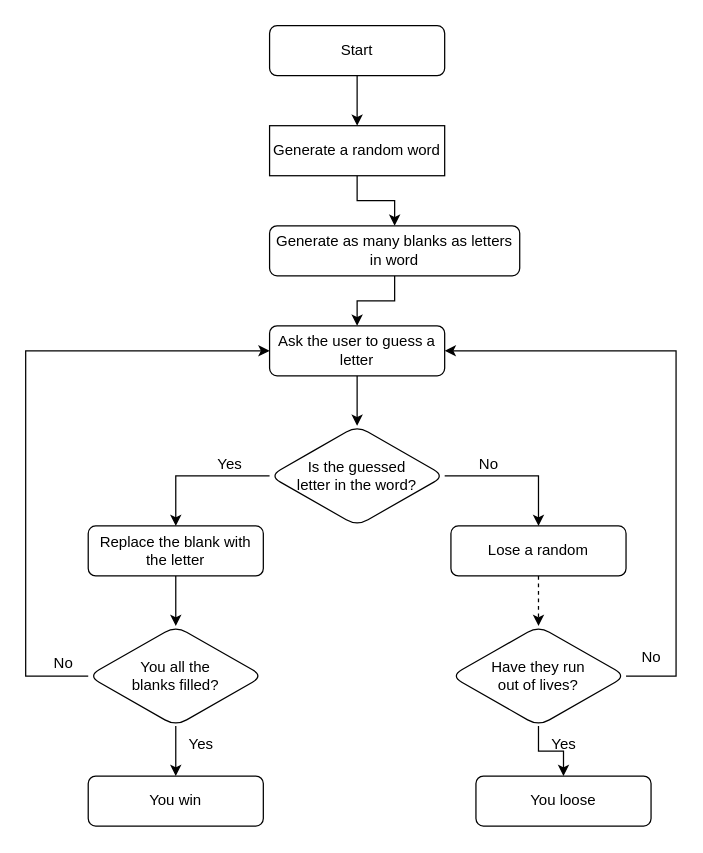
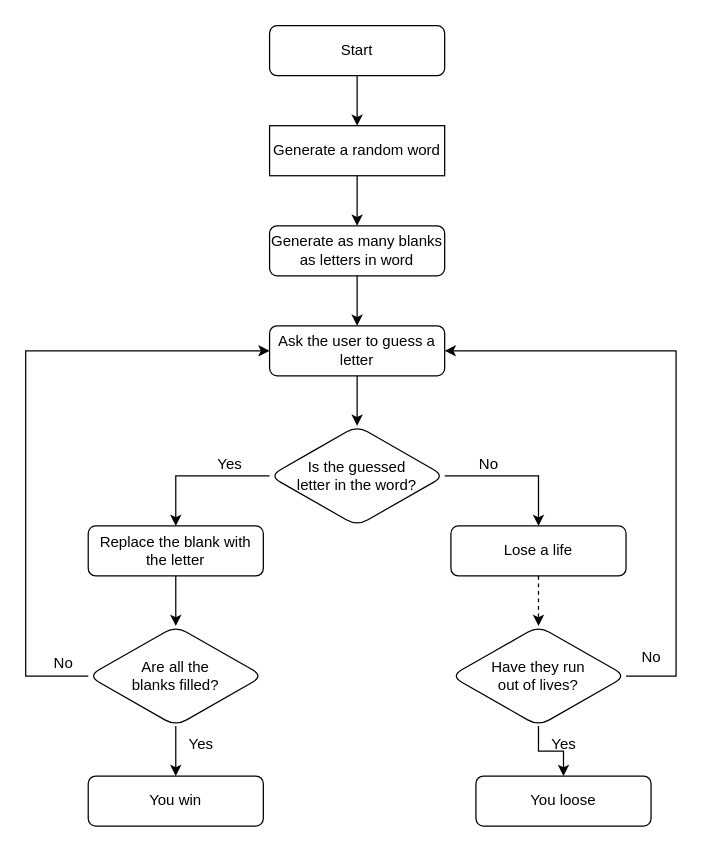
(394, 251) -> (357, 251)
(538, 551) -> (538, 551)
(176, 676) -> (176, 676)
